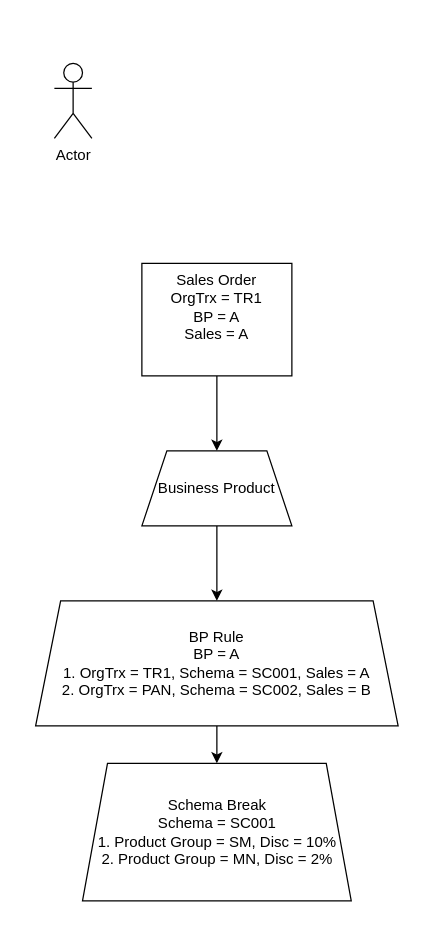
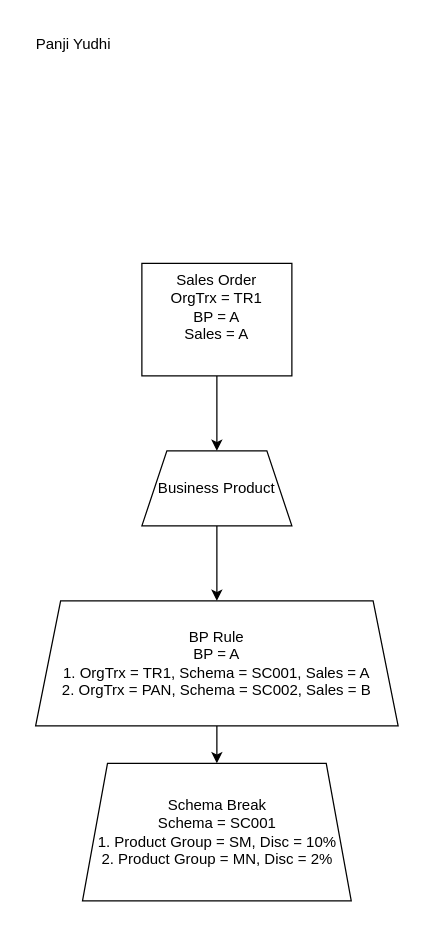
none -> (73, 44)
(73, 101) -> none
